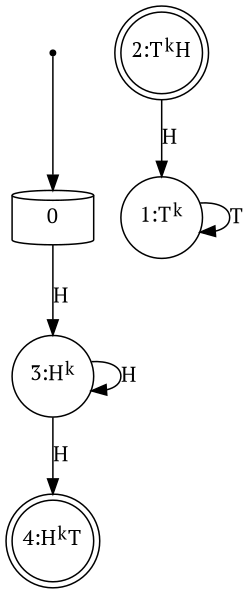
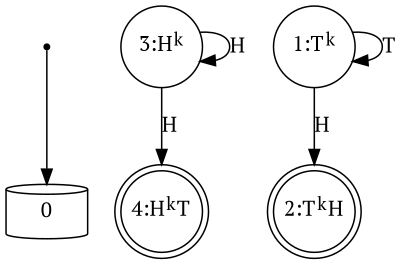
(162, 130) -> (314, 119)
(53, 282) -> none
